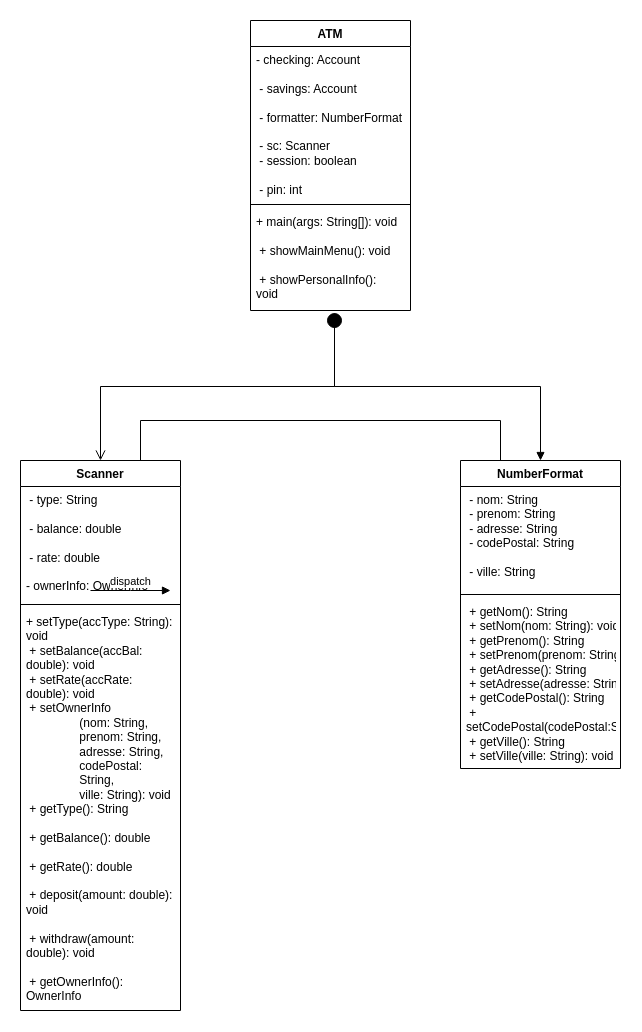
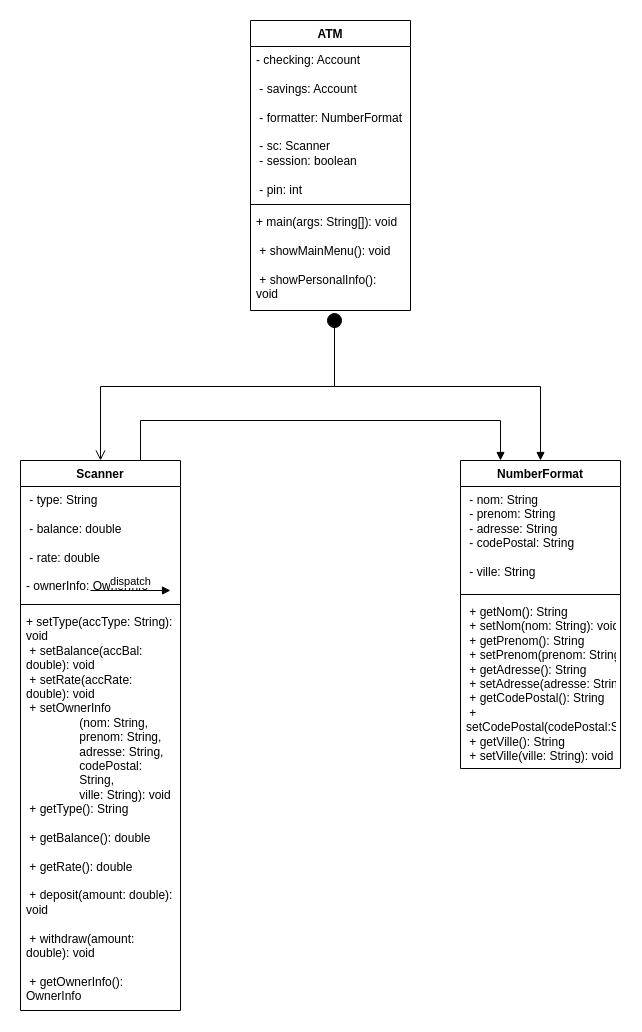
(501, 454) -> (501, 451)
